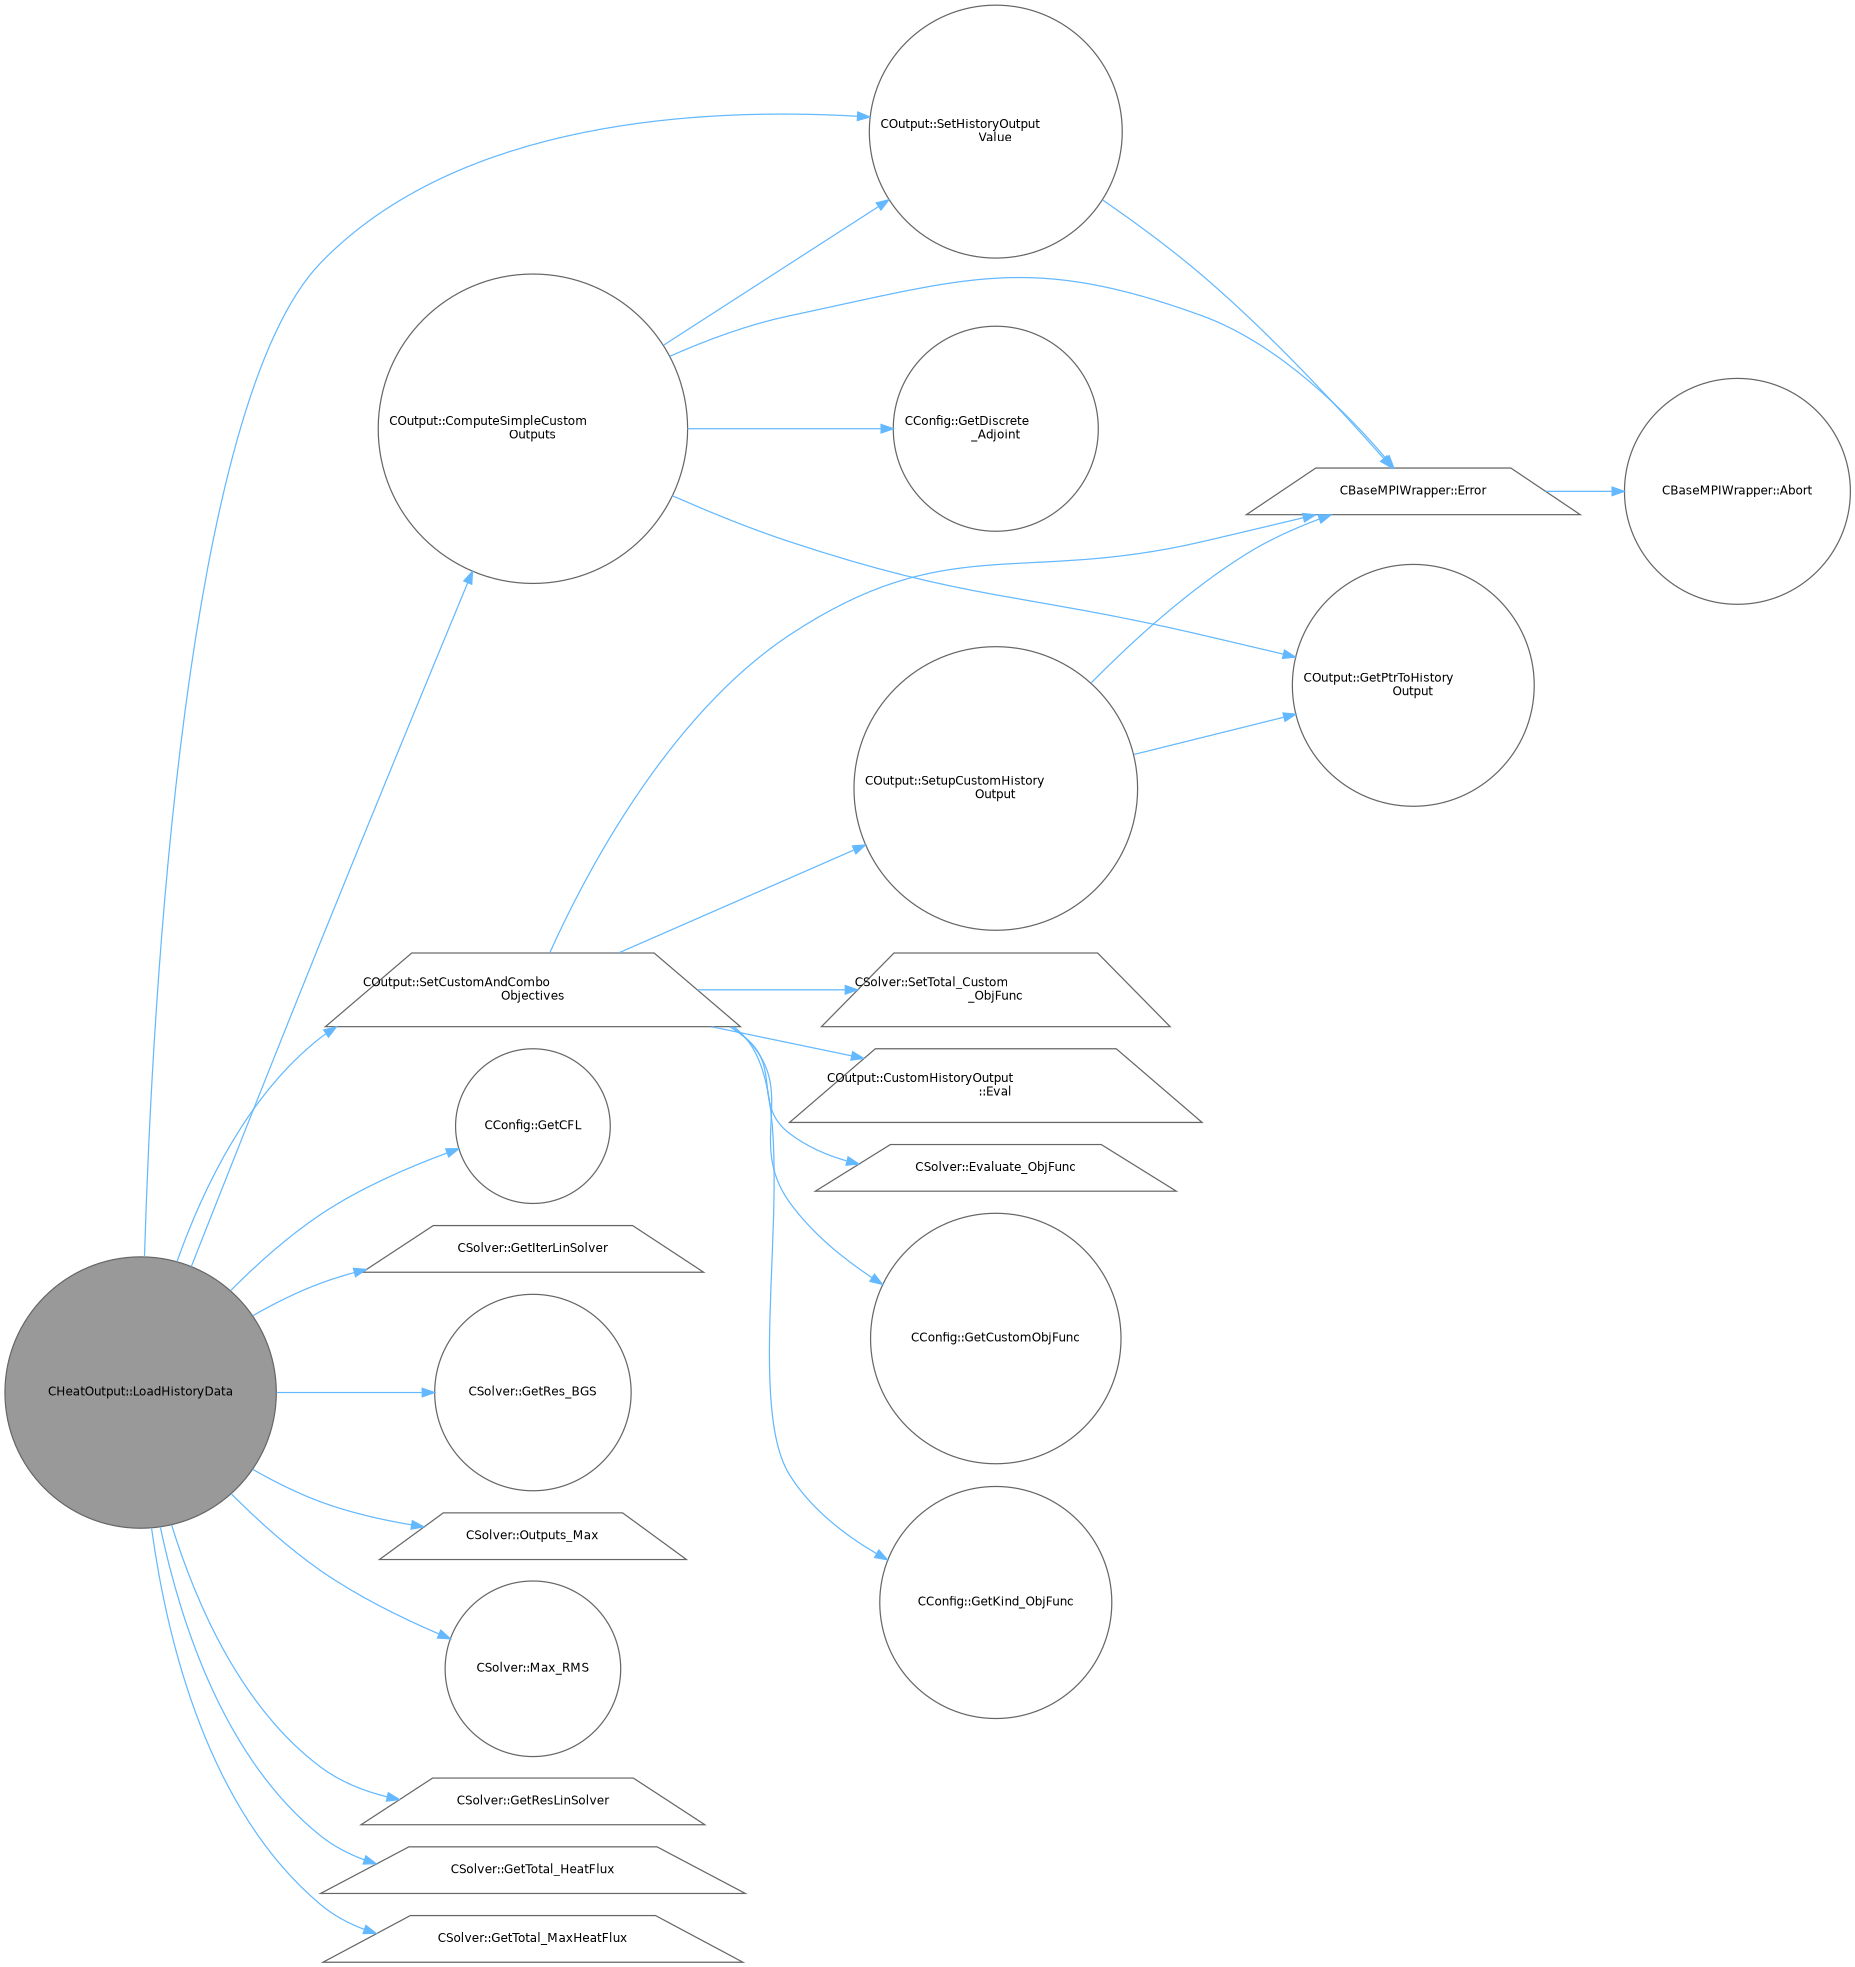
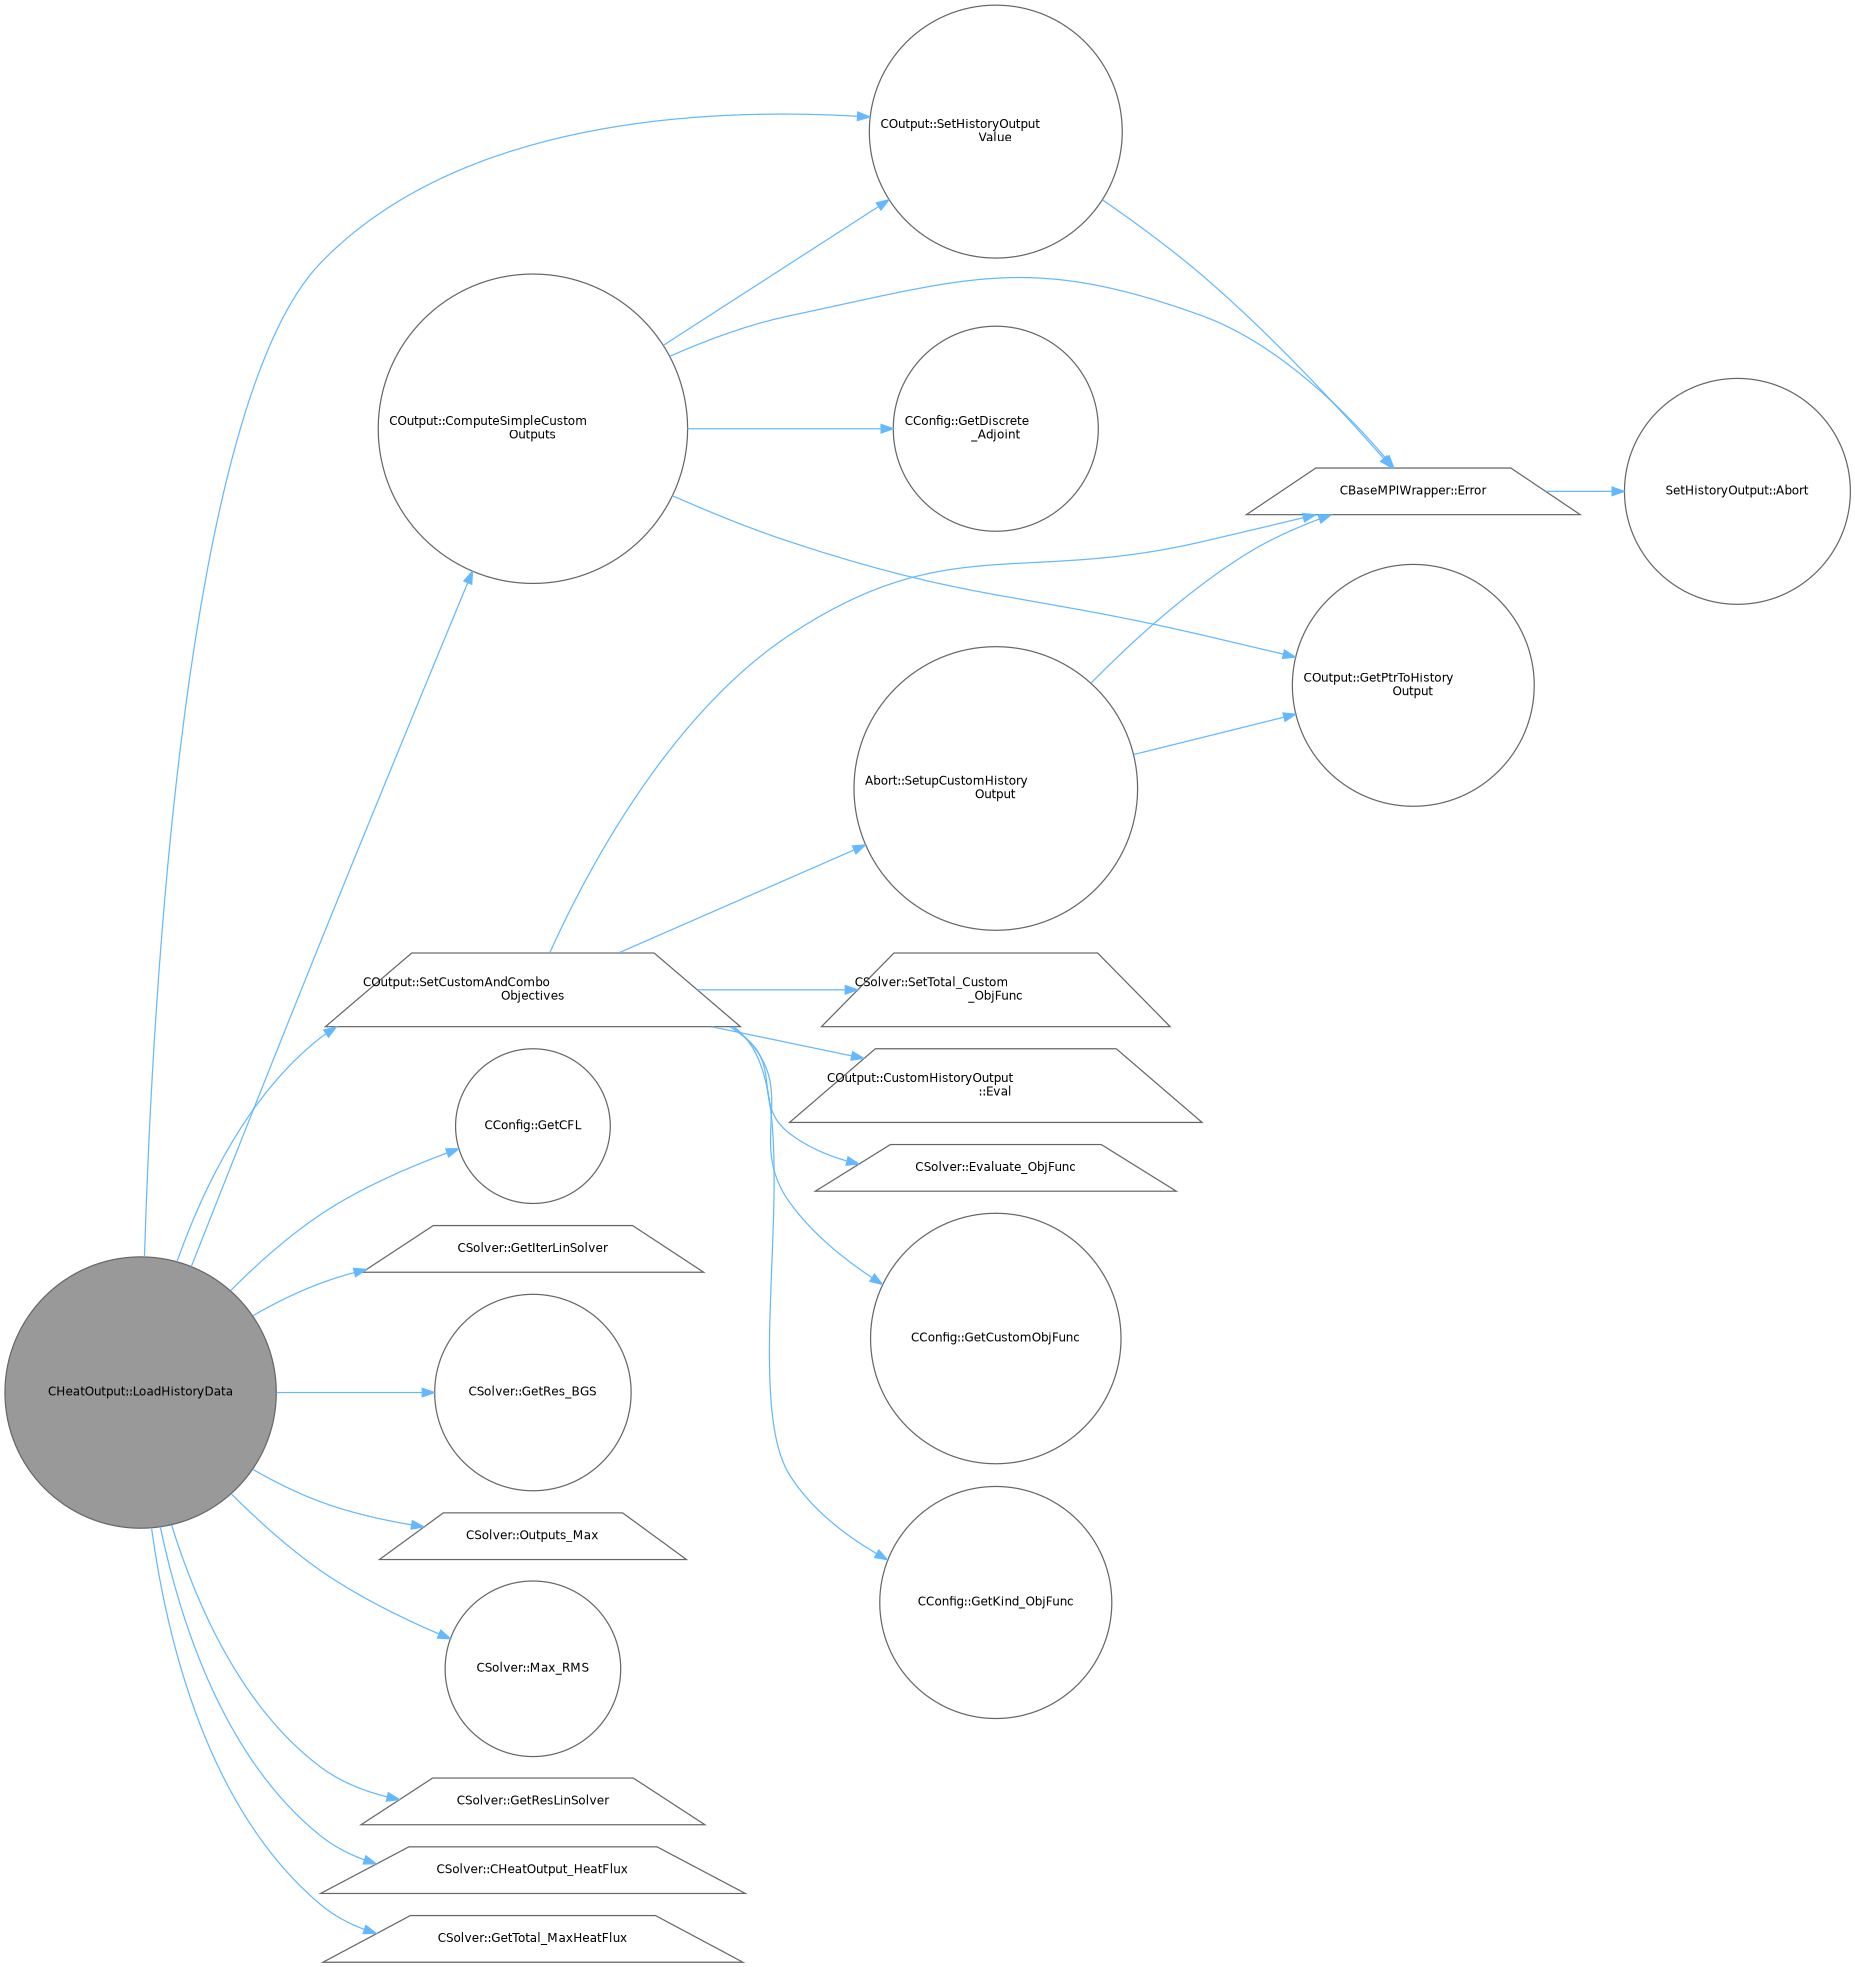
(1737, 491) -> (1737, 491)
(996, 788) -> (996, 788)
(533, 1870) -> (533, 1870)
